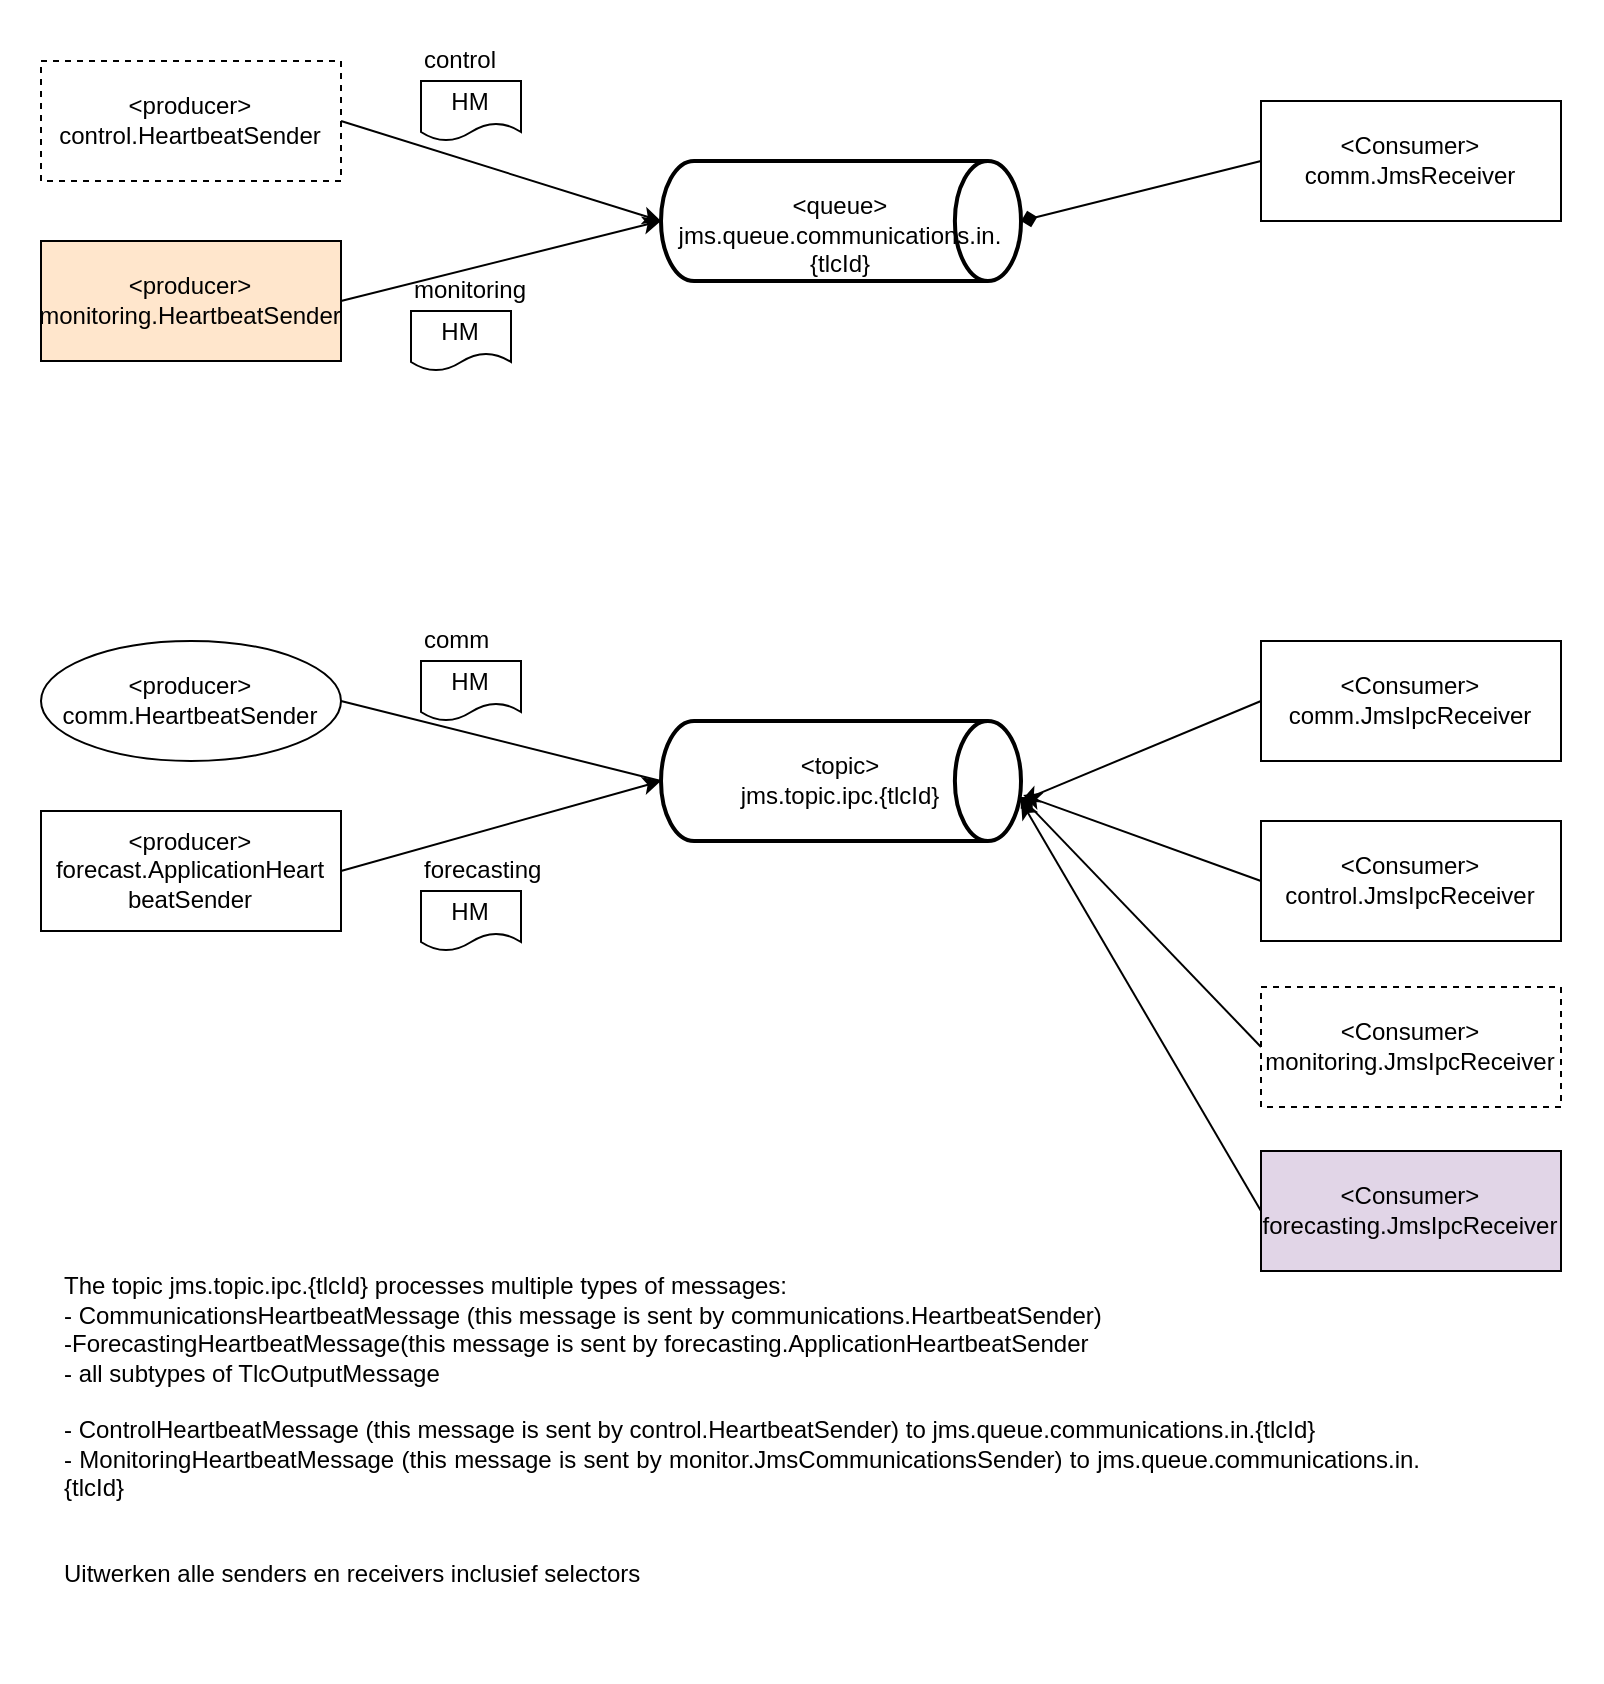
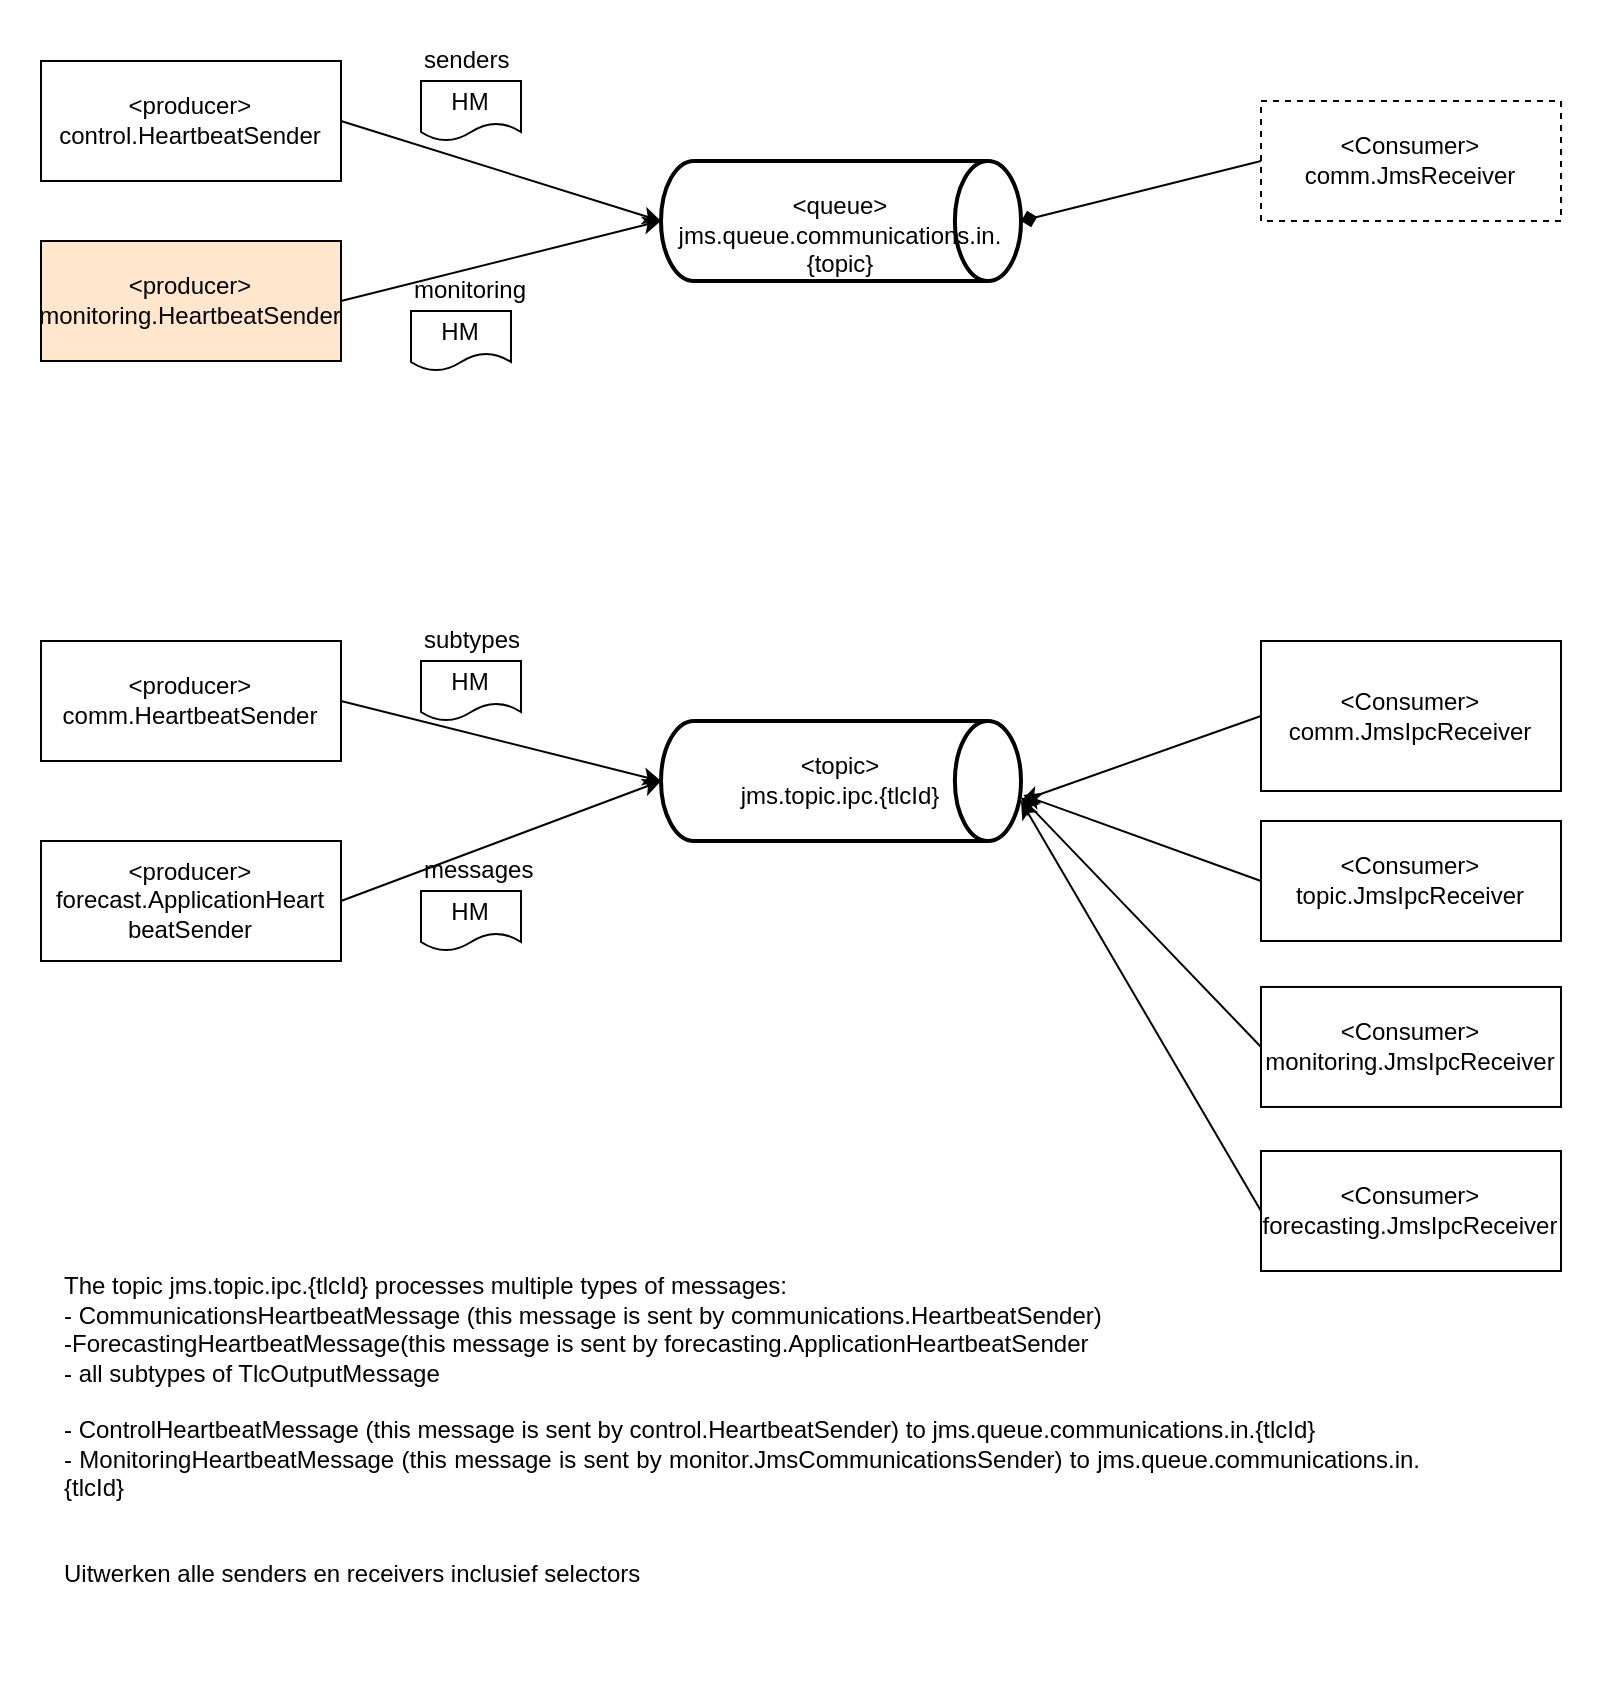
(463, 61) -> (463, 61)
(191, 121) -> (191, 121)
(1411, 161) -> (1411, 161)
(841, 221) -> (841, 221)
(452, 641) -> (479, 641)
(191, 701) -> (191, 701)
(1411, 701) -> (1411, 716)
(648, 778) -> (644, 777)
(191, 871) -> (191, 901)
(496, 871) -> (479, 871)
(1411, 881) -> (1411, 881)
(1260, 1046) -> (1260, 1046)
(1411, 1047) -> (1411, 1047)
(1411, 1211) -> (1411, 1211)
